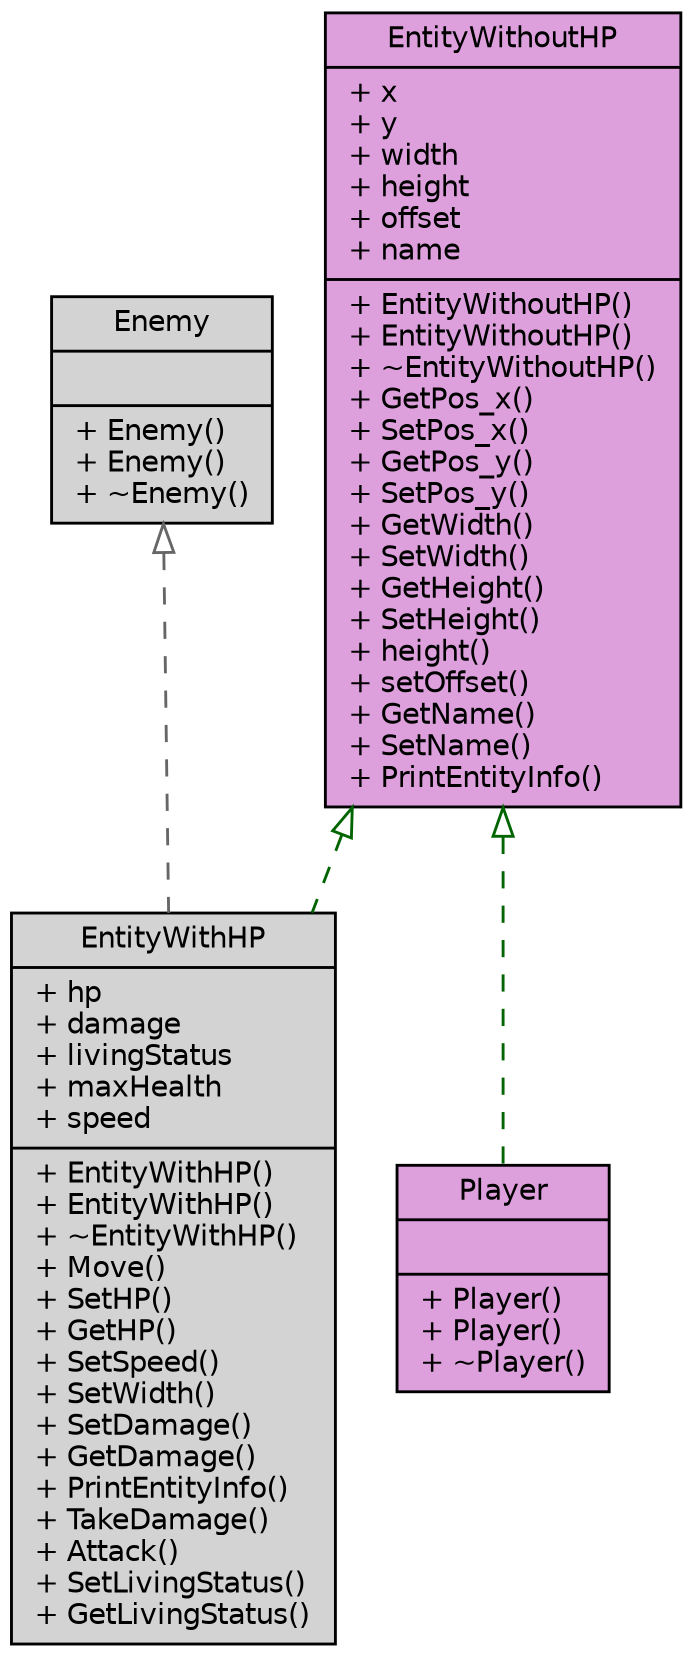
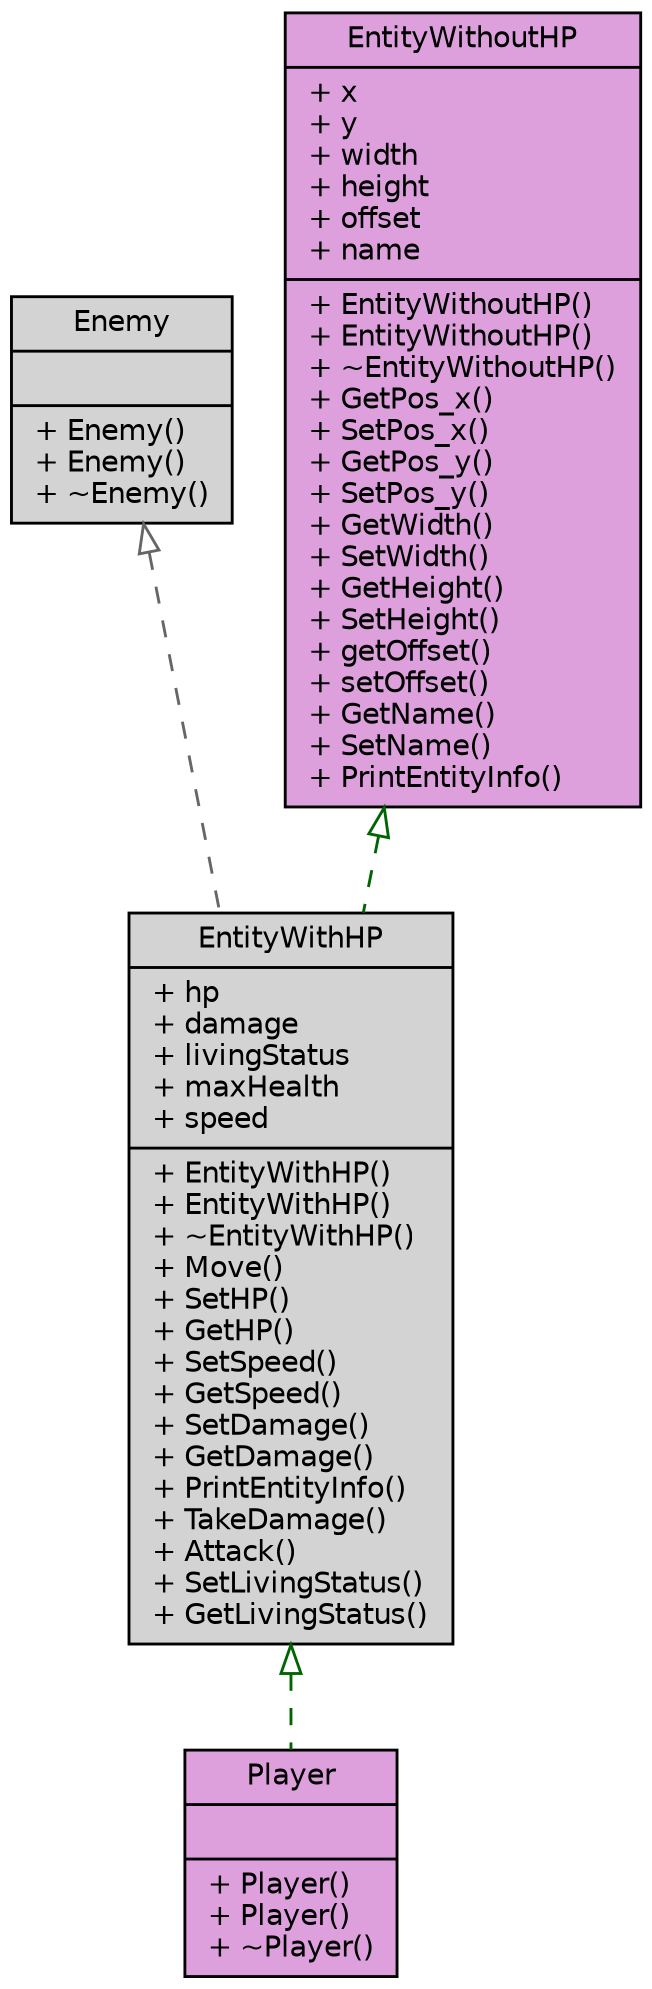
(420, 652) -> (400, 652)
(503, 1001) -> (291, 1712)
(126, 1395) -> (248, 1395)
